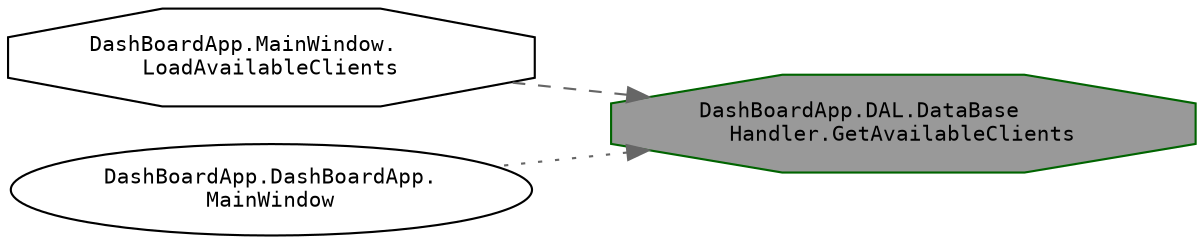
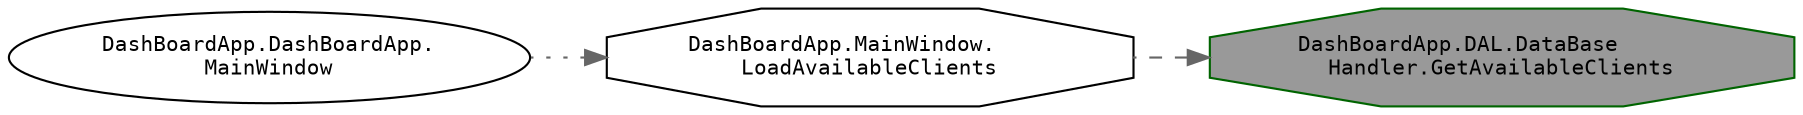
(561, 159) -> (558, 58)
